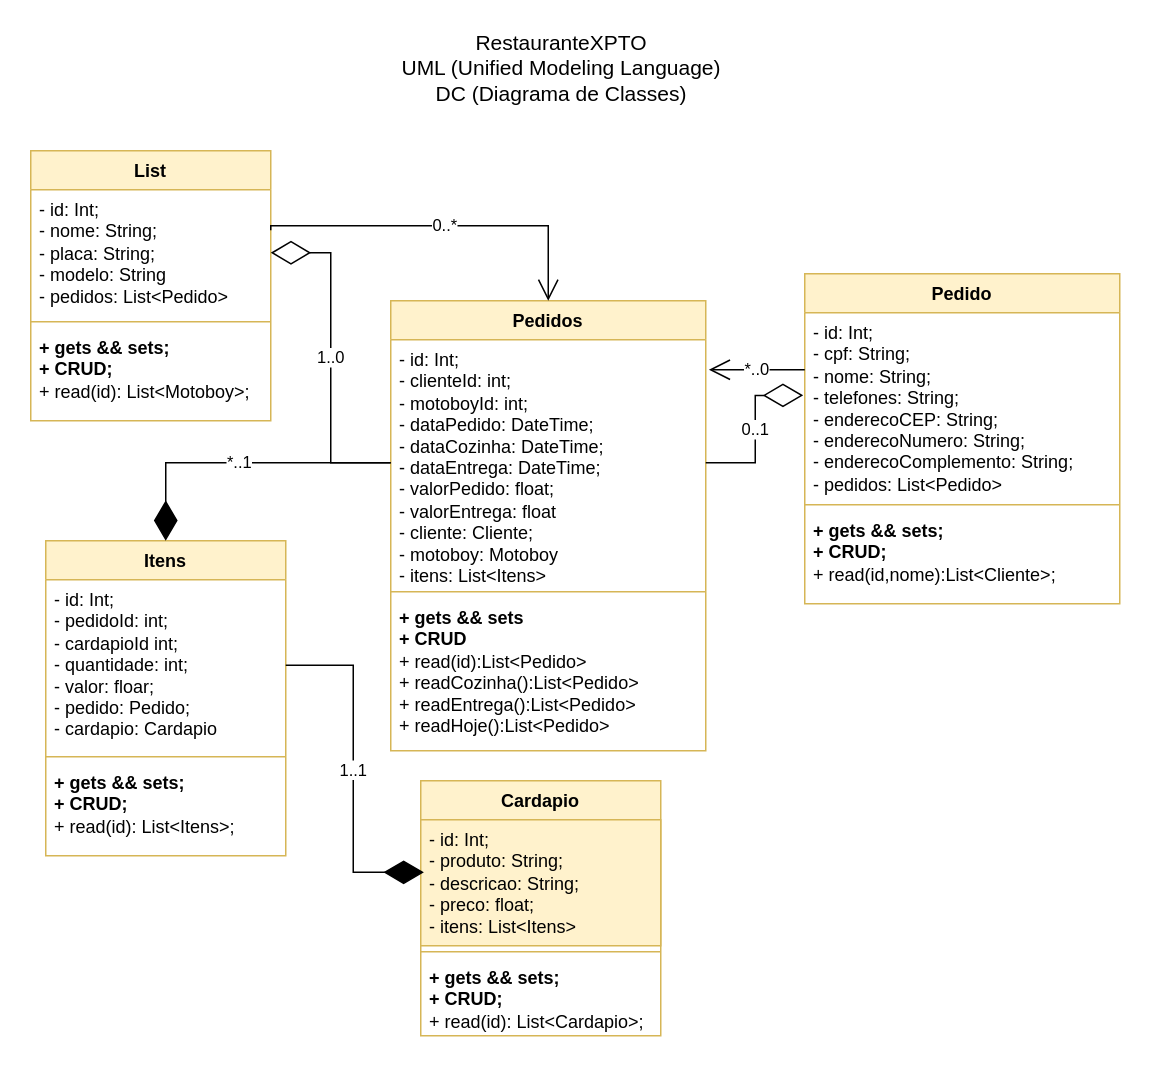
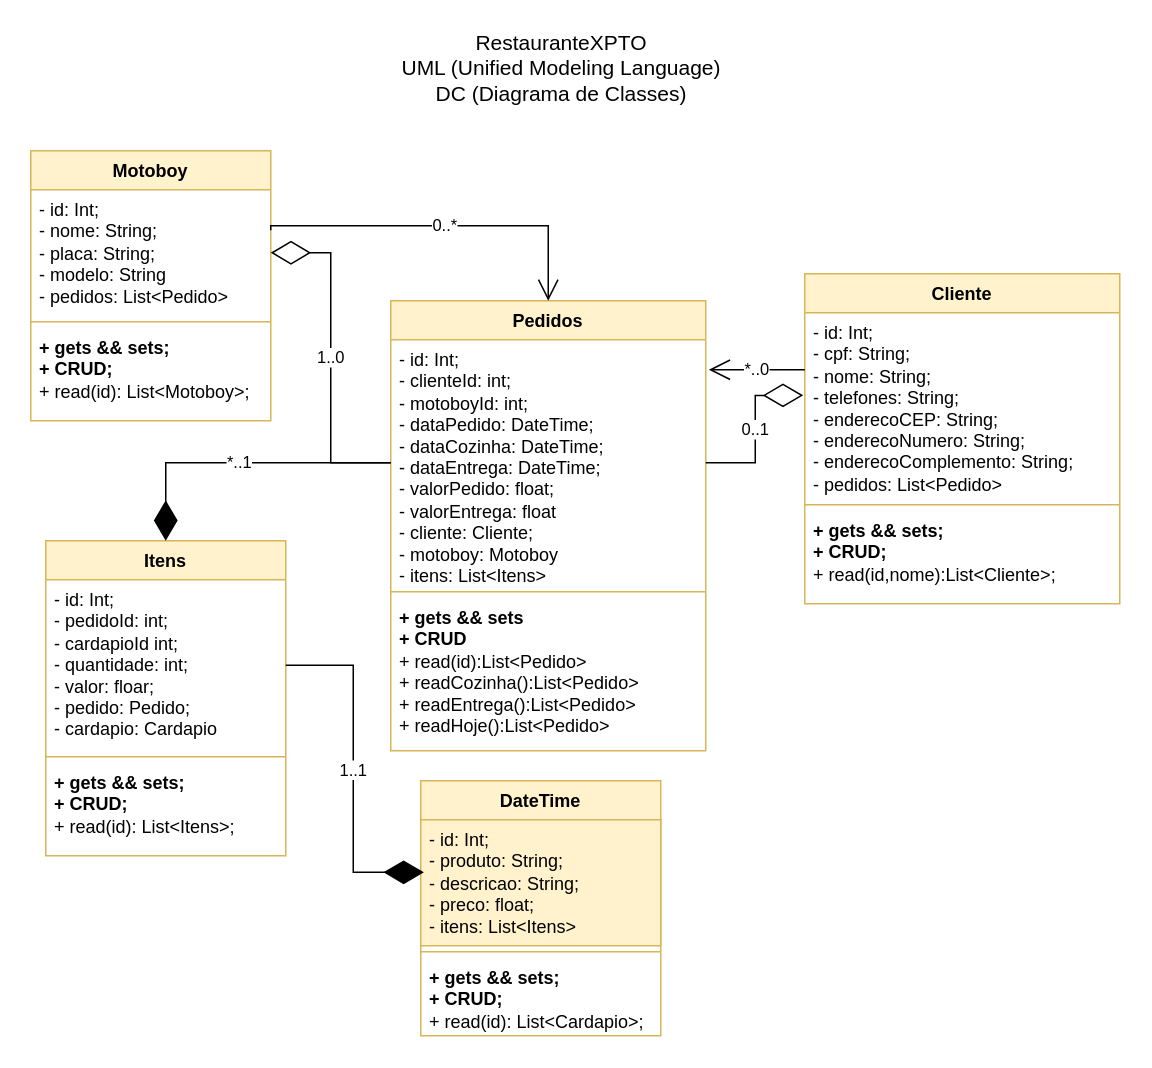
(151, 172) -> (151, 172)
(962, 295) -> (962, 295)
(541, 802) -> (541, 802)
